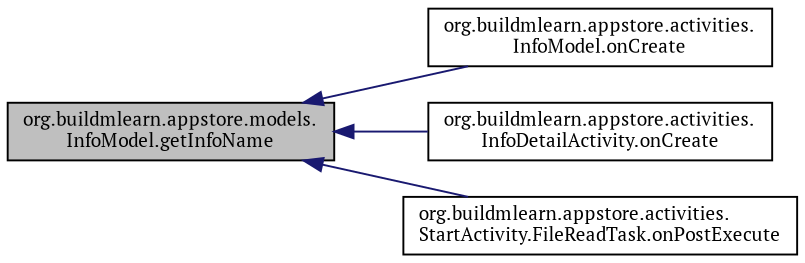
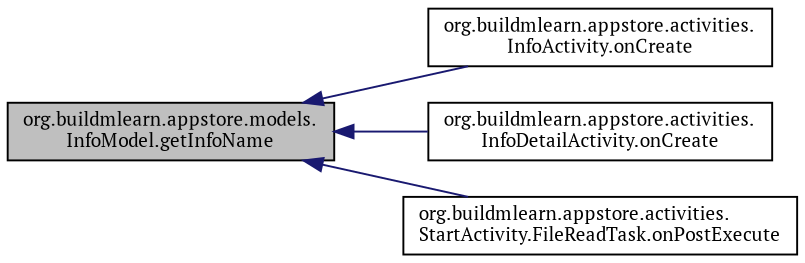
(600, 37) -> (600, 37)
